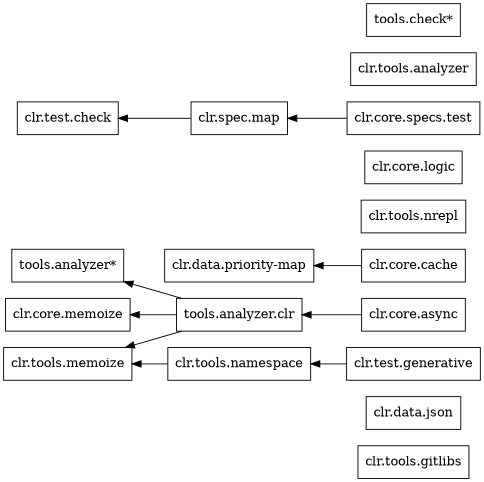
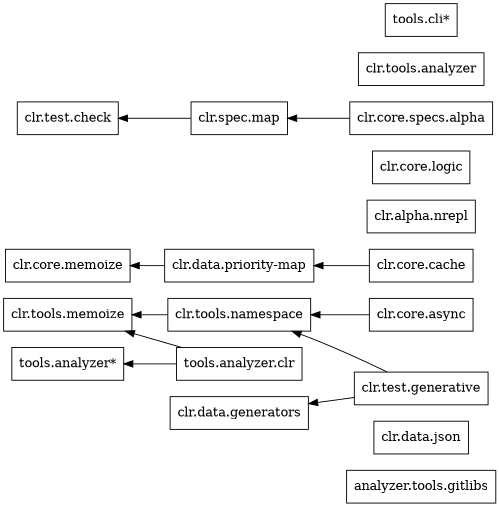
(413, 20) -> (421, 20)
(413, 118) -> (421, 118)
(413, 217) -> (421, 217)
(158, 315) -> (152, 266)
(336, 315) -> (345, 315)
none -> (239, 413)
(413, 462) -> (421, 487)
